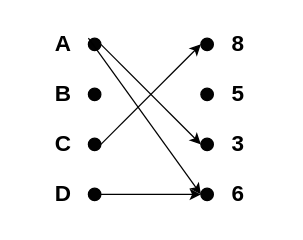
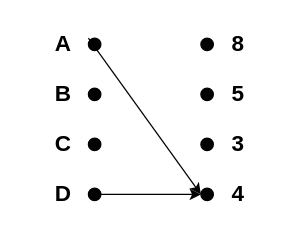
(147, 91) -> none
(147, 98) -> none
(238, 194) -> (238, 194)
